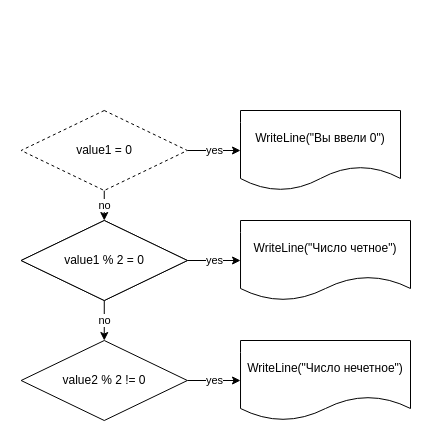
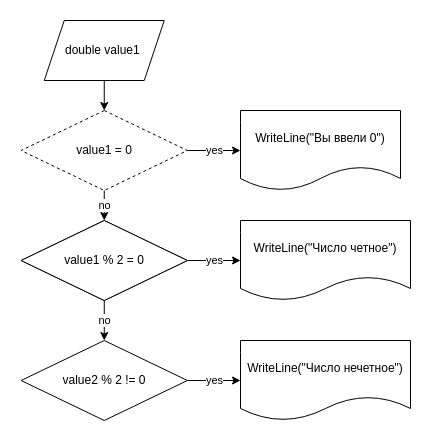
none -> (104, 51)
none -> (104, 92)
